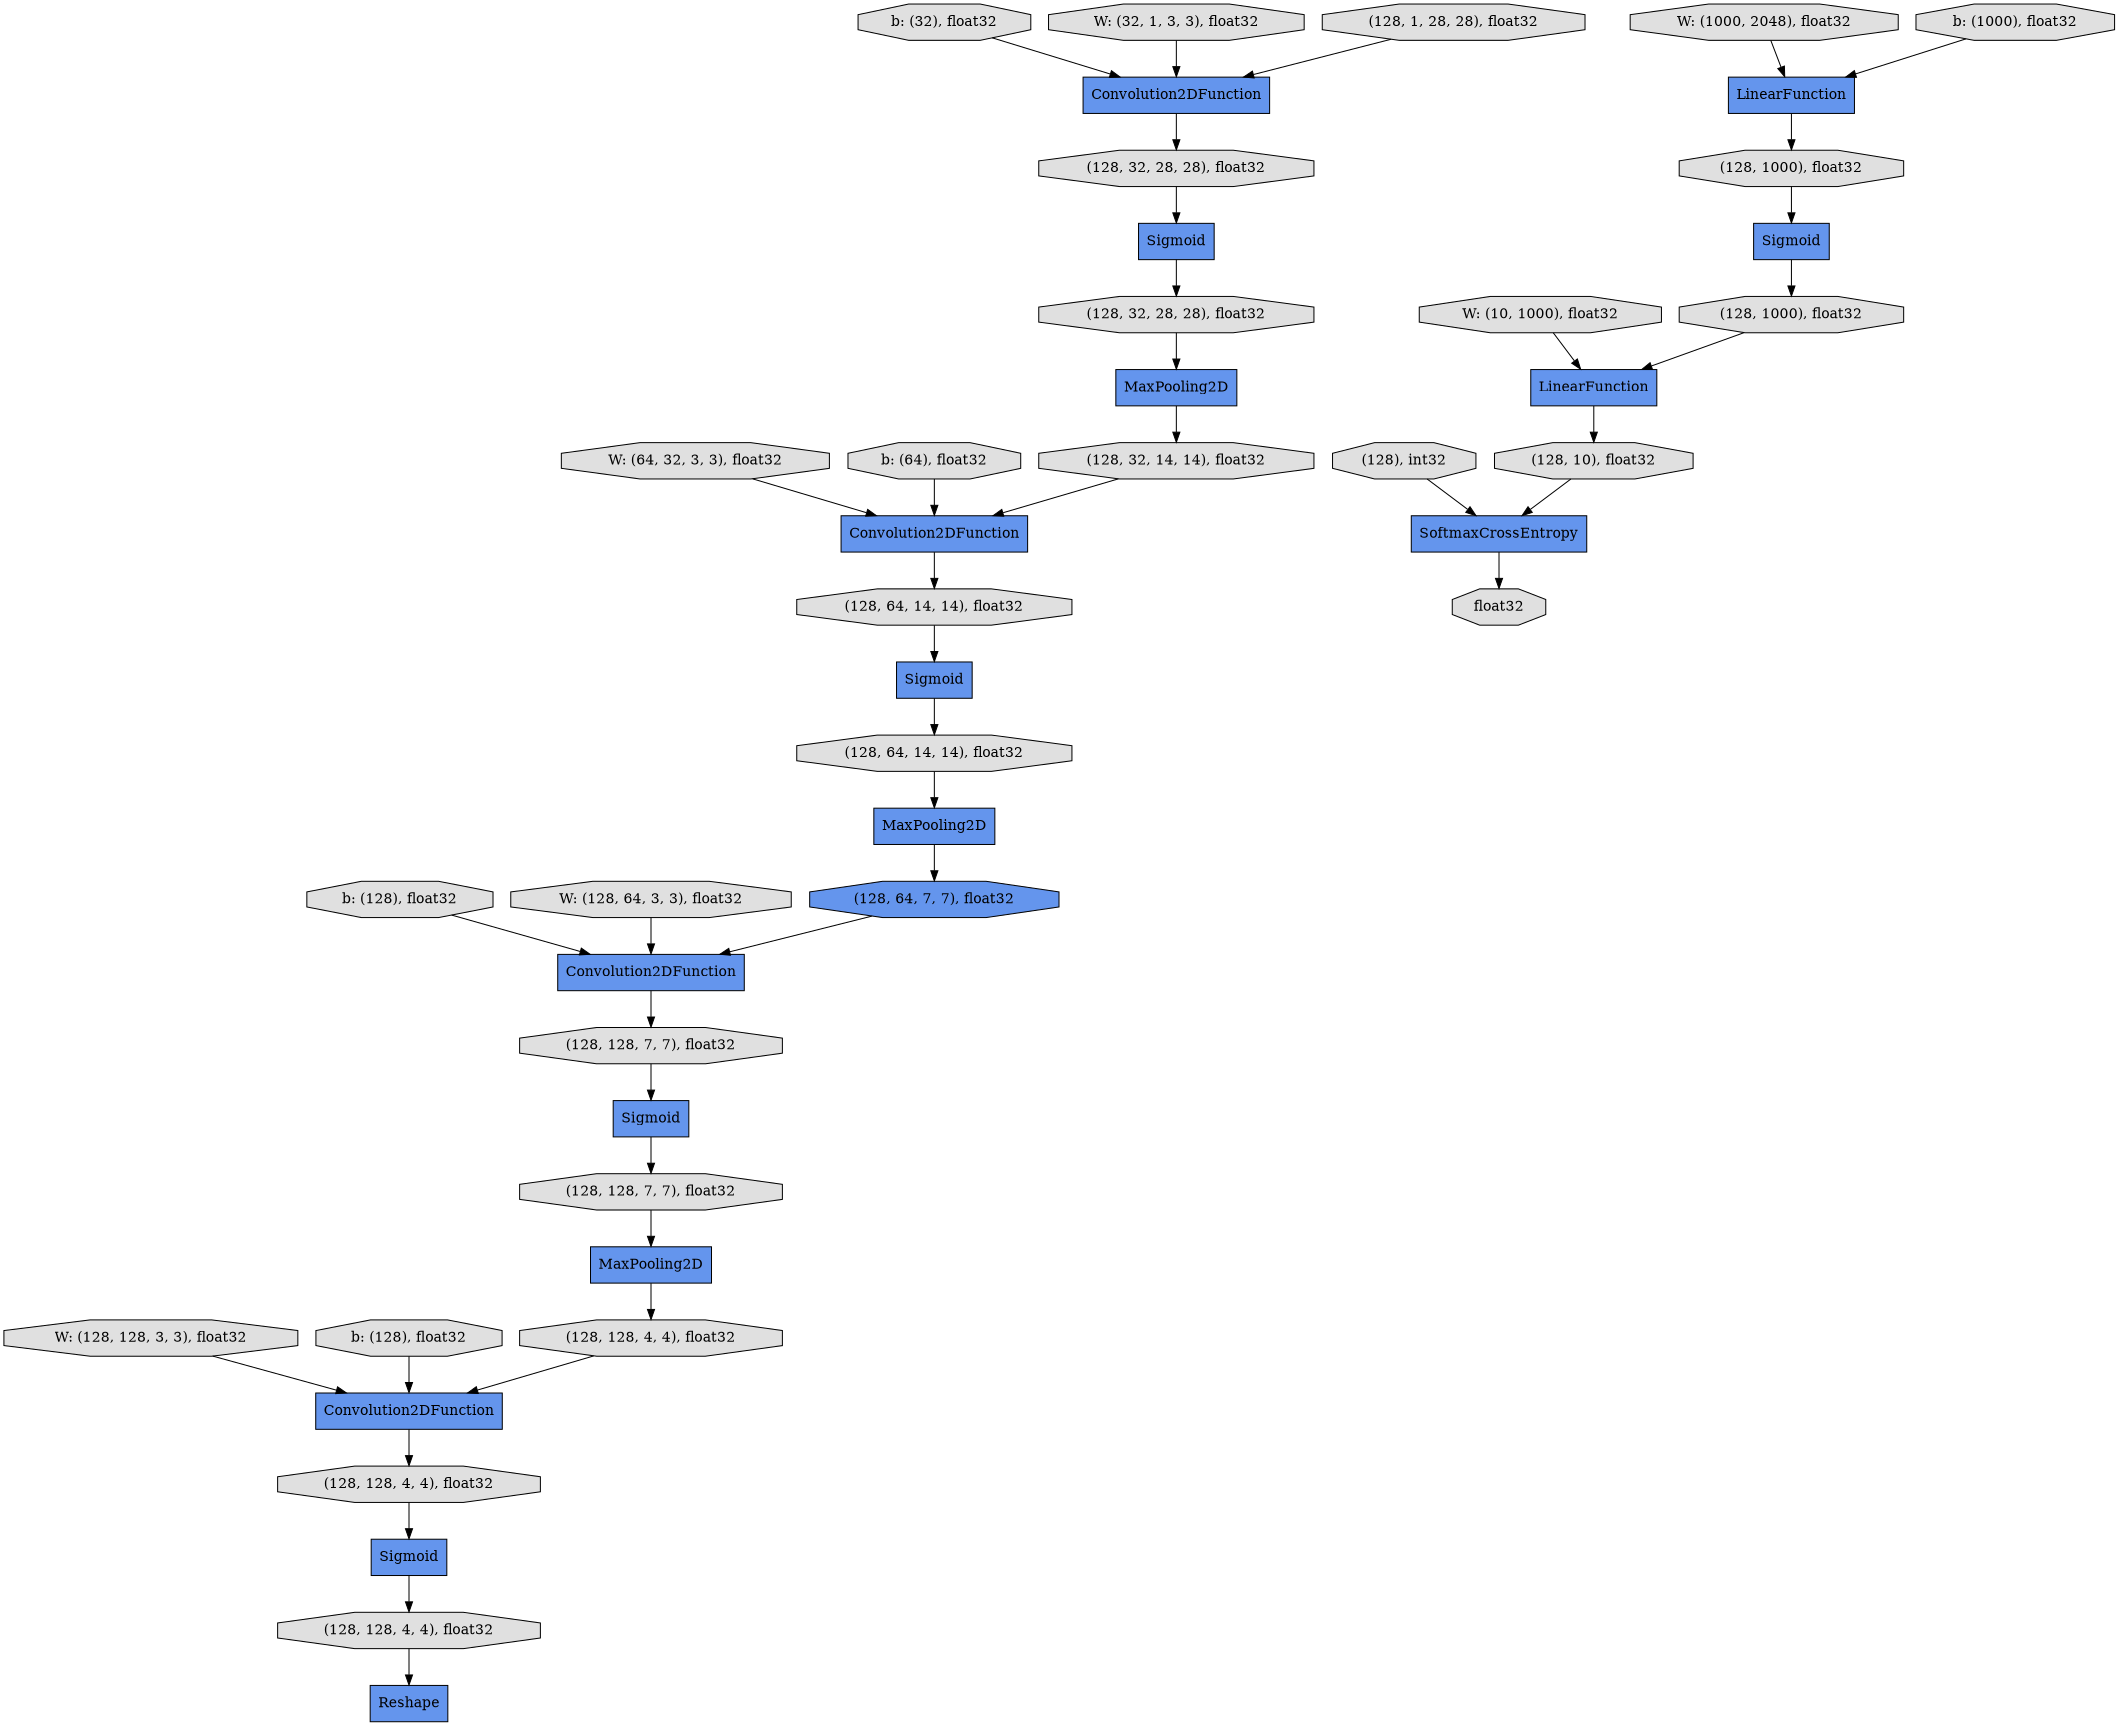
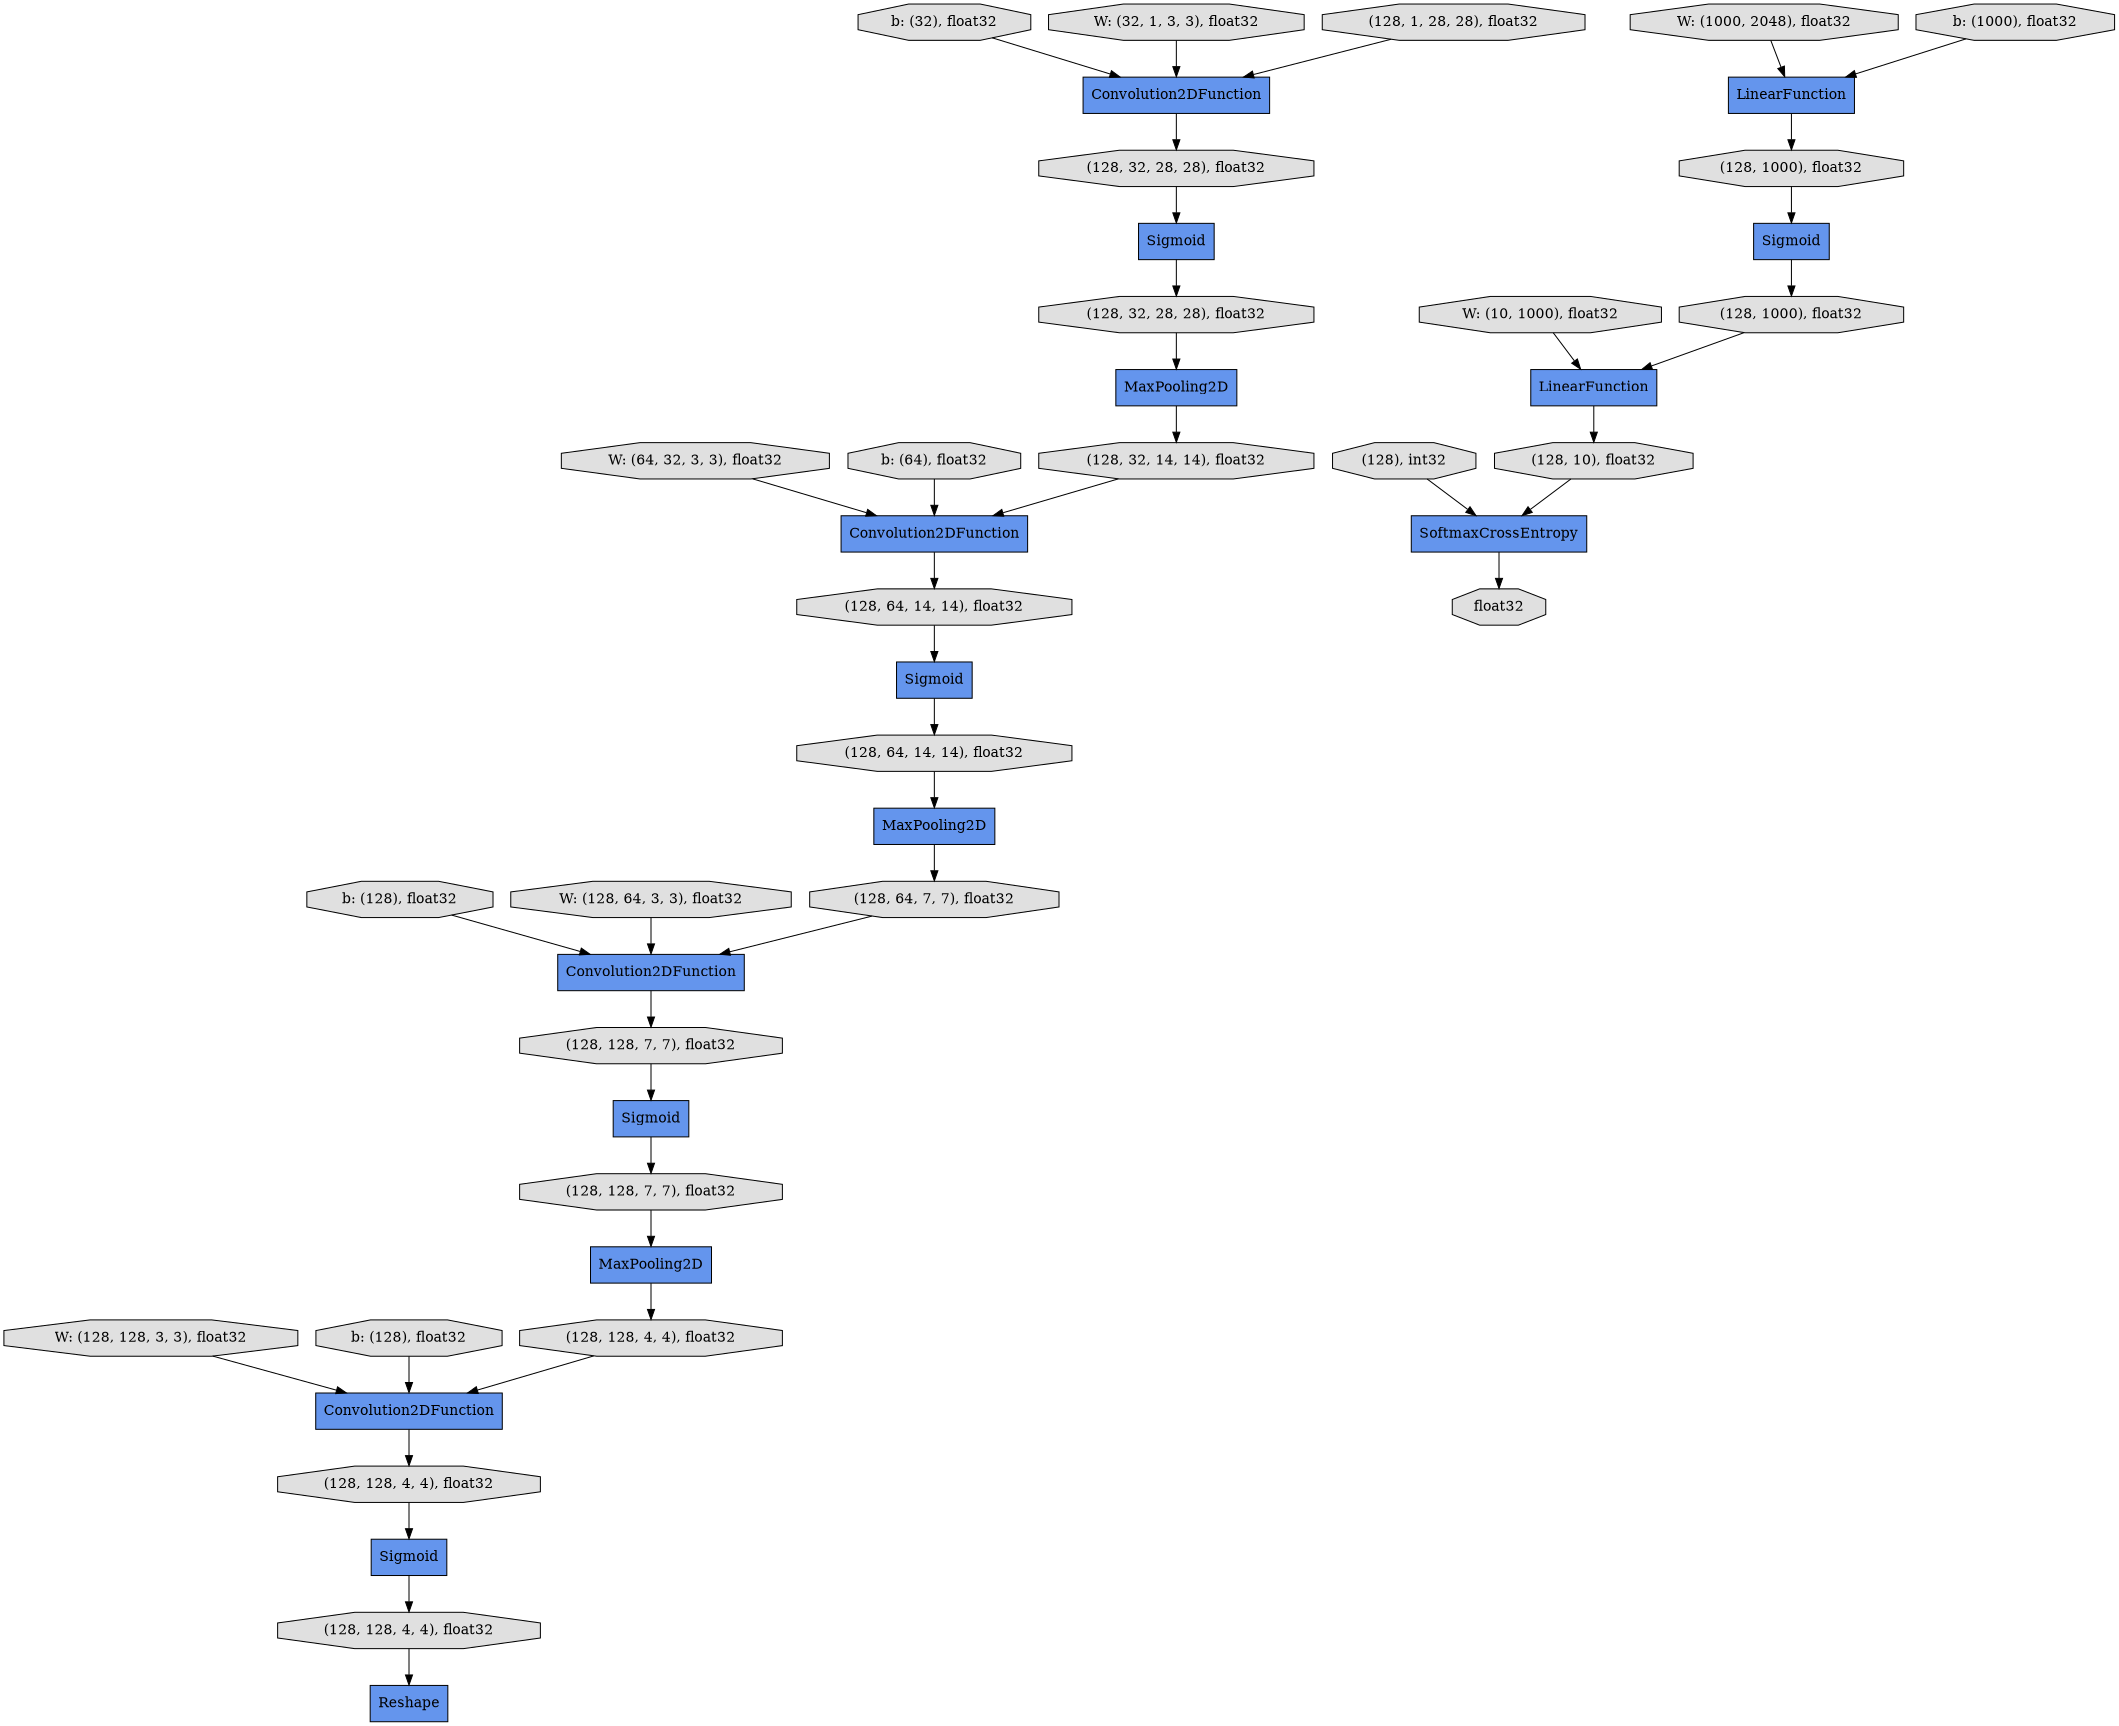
(934, 899) -> (934, 899)
